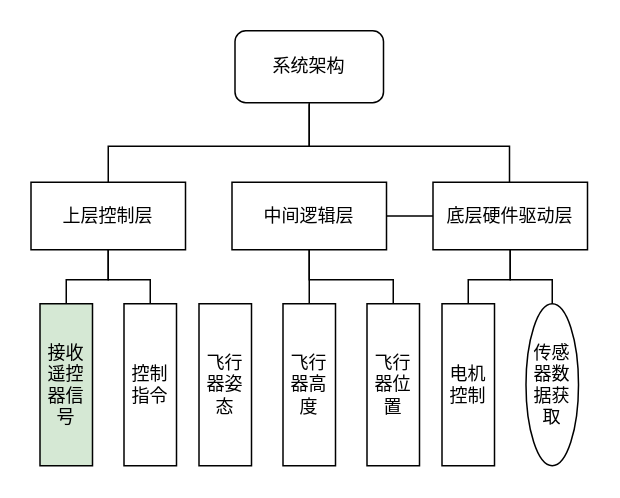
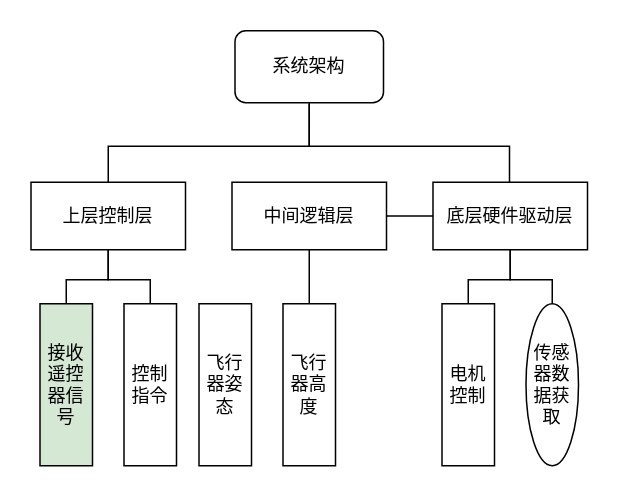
(364, 280) -> none
(393, 385) -> none
